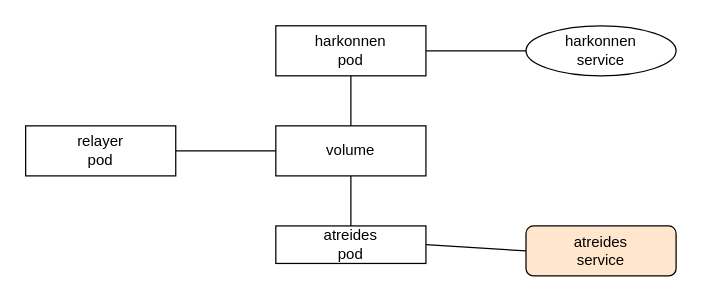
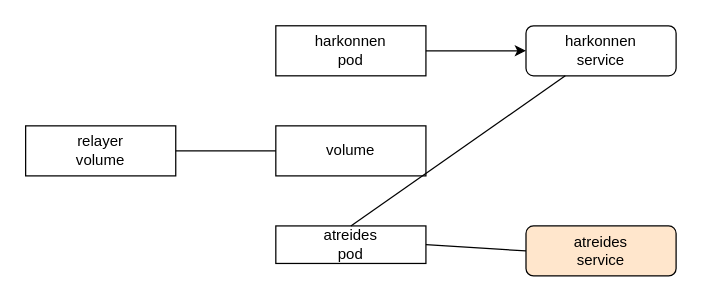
(519, 51) -> (516, 51)
(601, 51) -> (601, 51)
(351, 101) -> none
(101, 151) -> (101, 151)
(351, 201) -> (457, 151)
